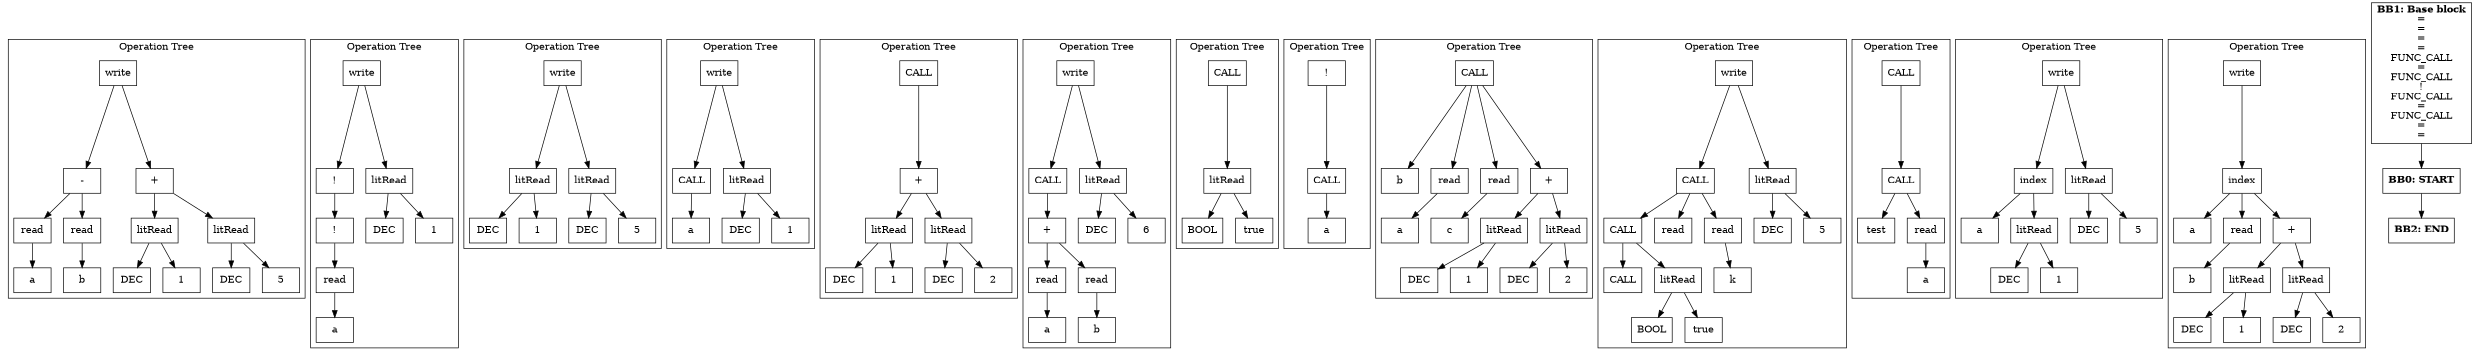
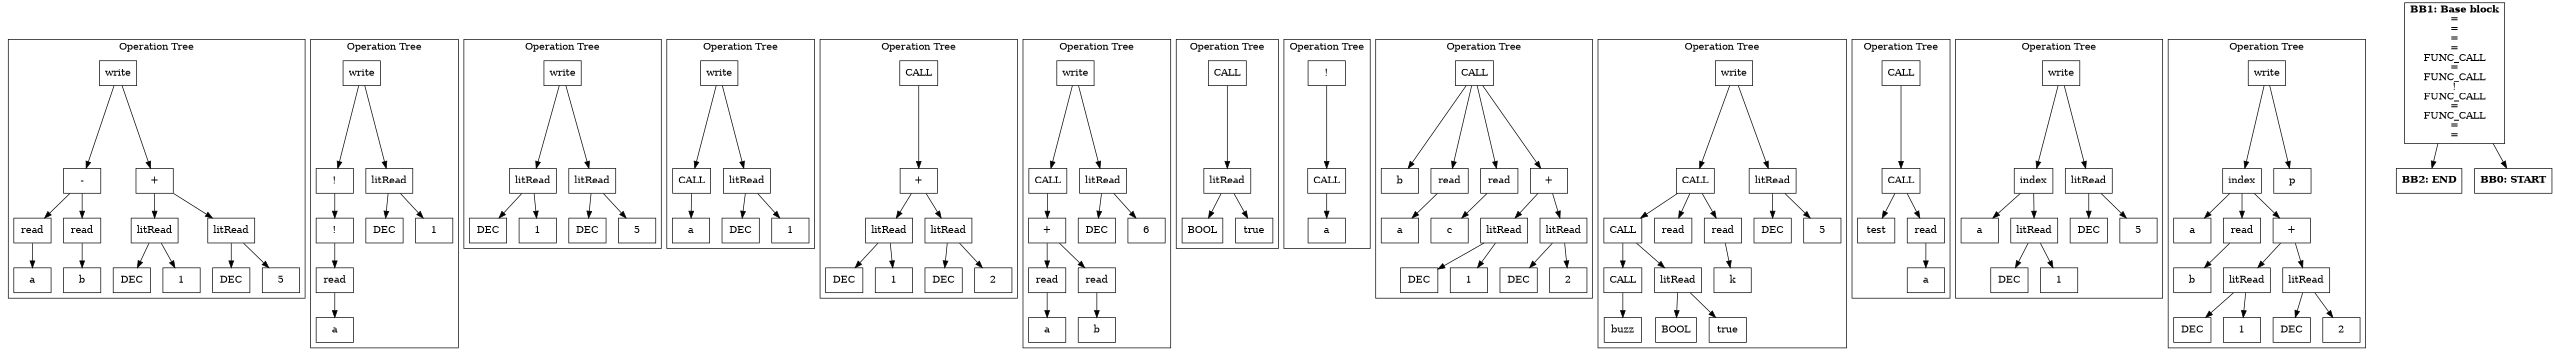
none -> (2292, 181)
(2421, 202) -> (2436, 152)
none -> (1623, 330)
